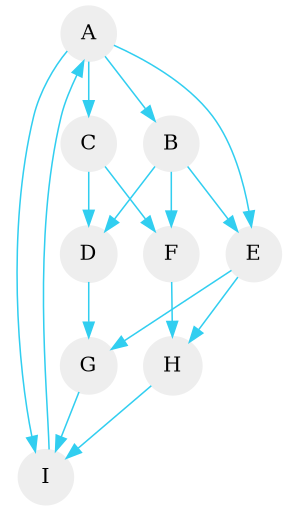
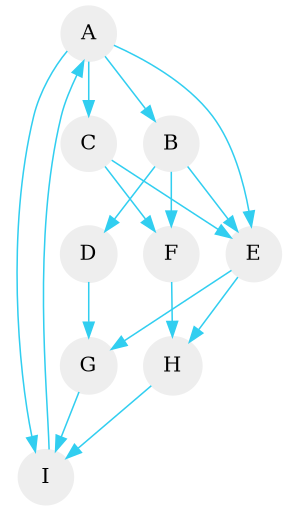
(89, 191) -> (160, 191)
